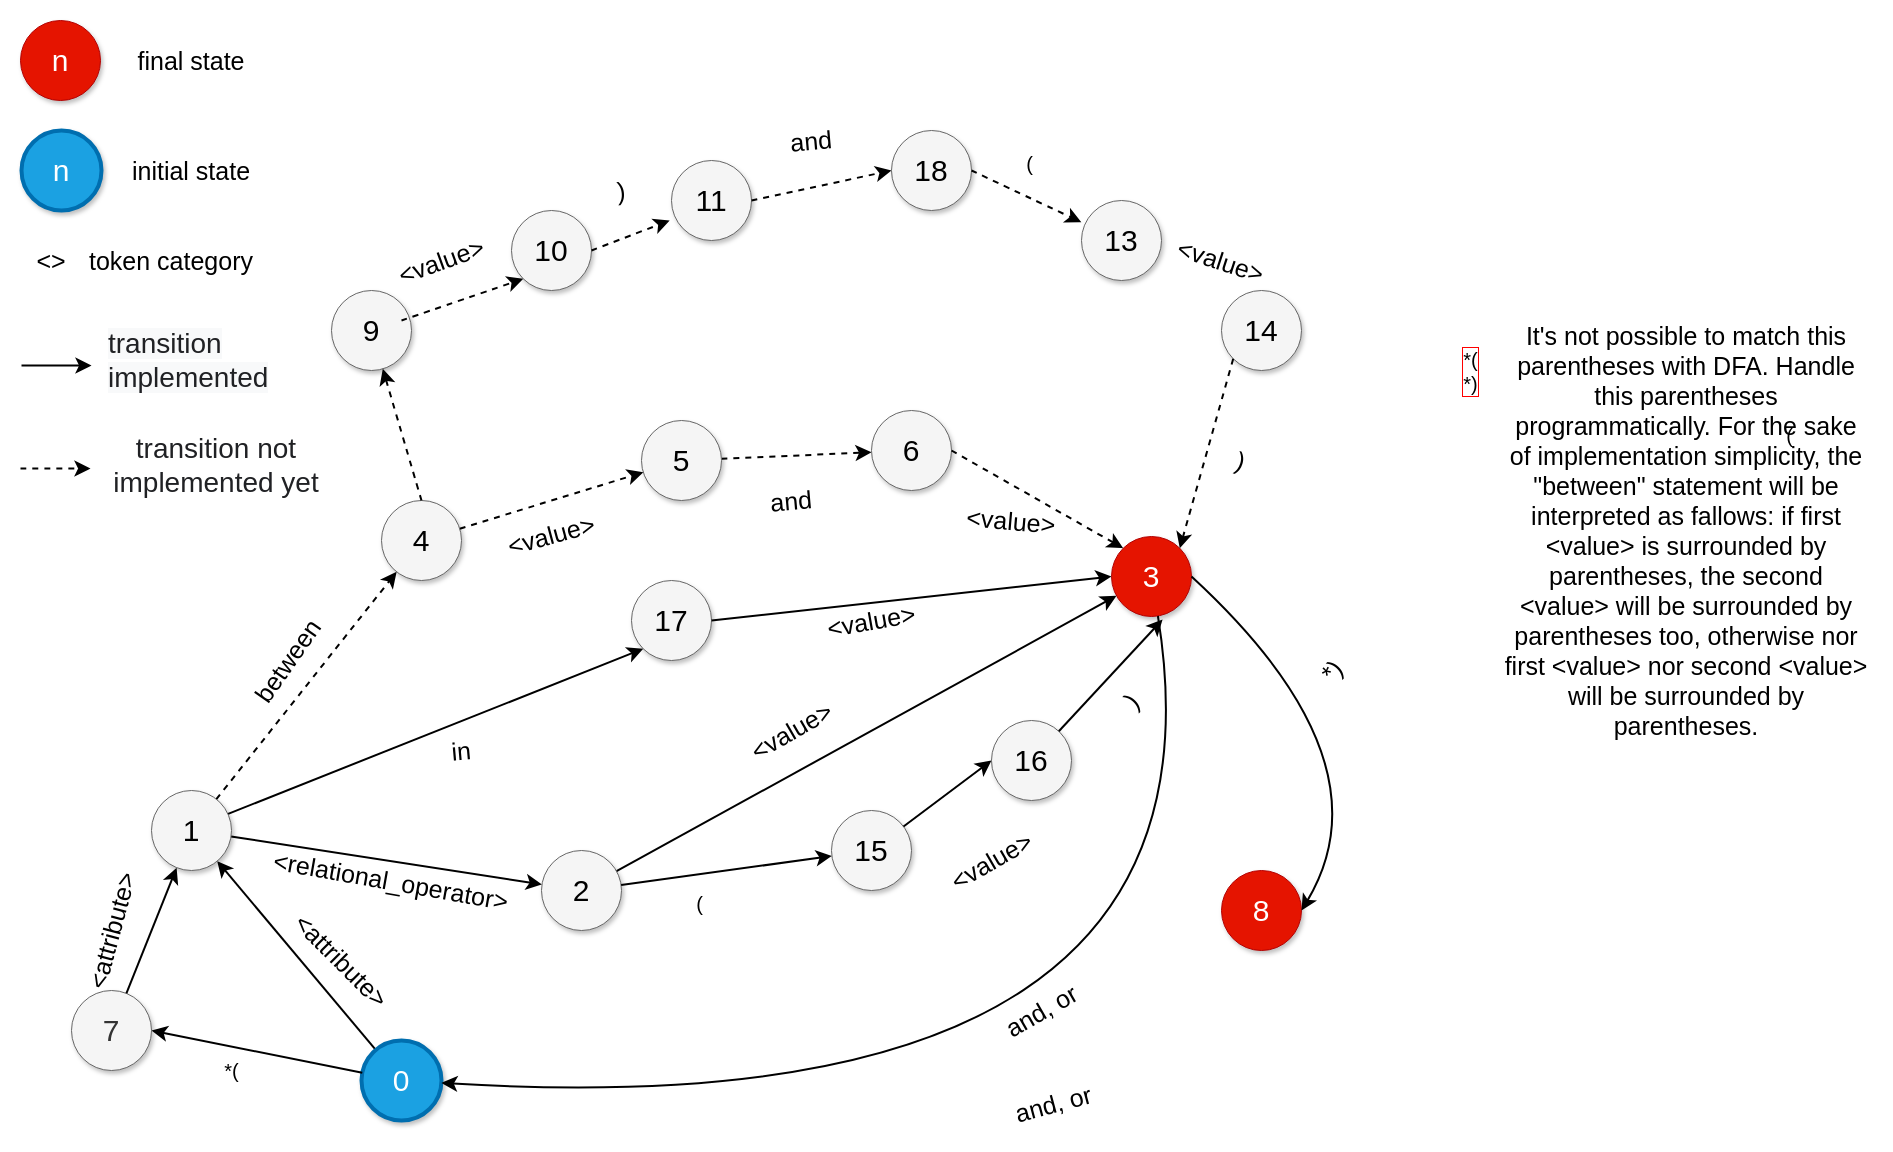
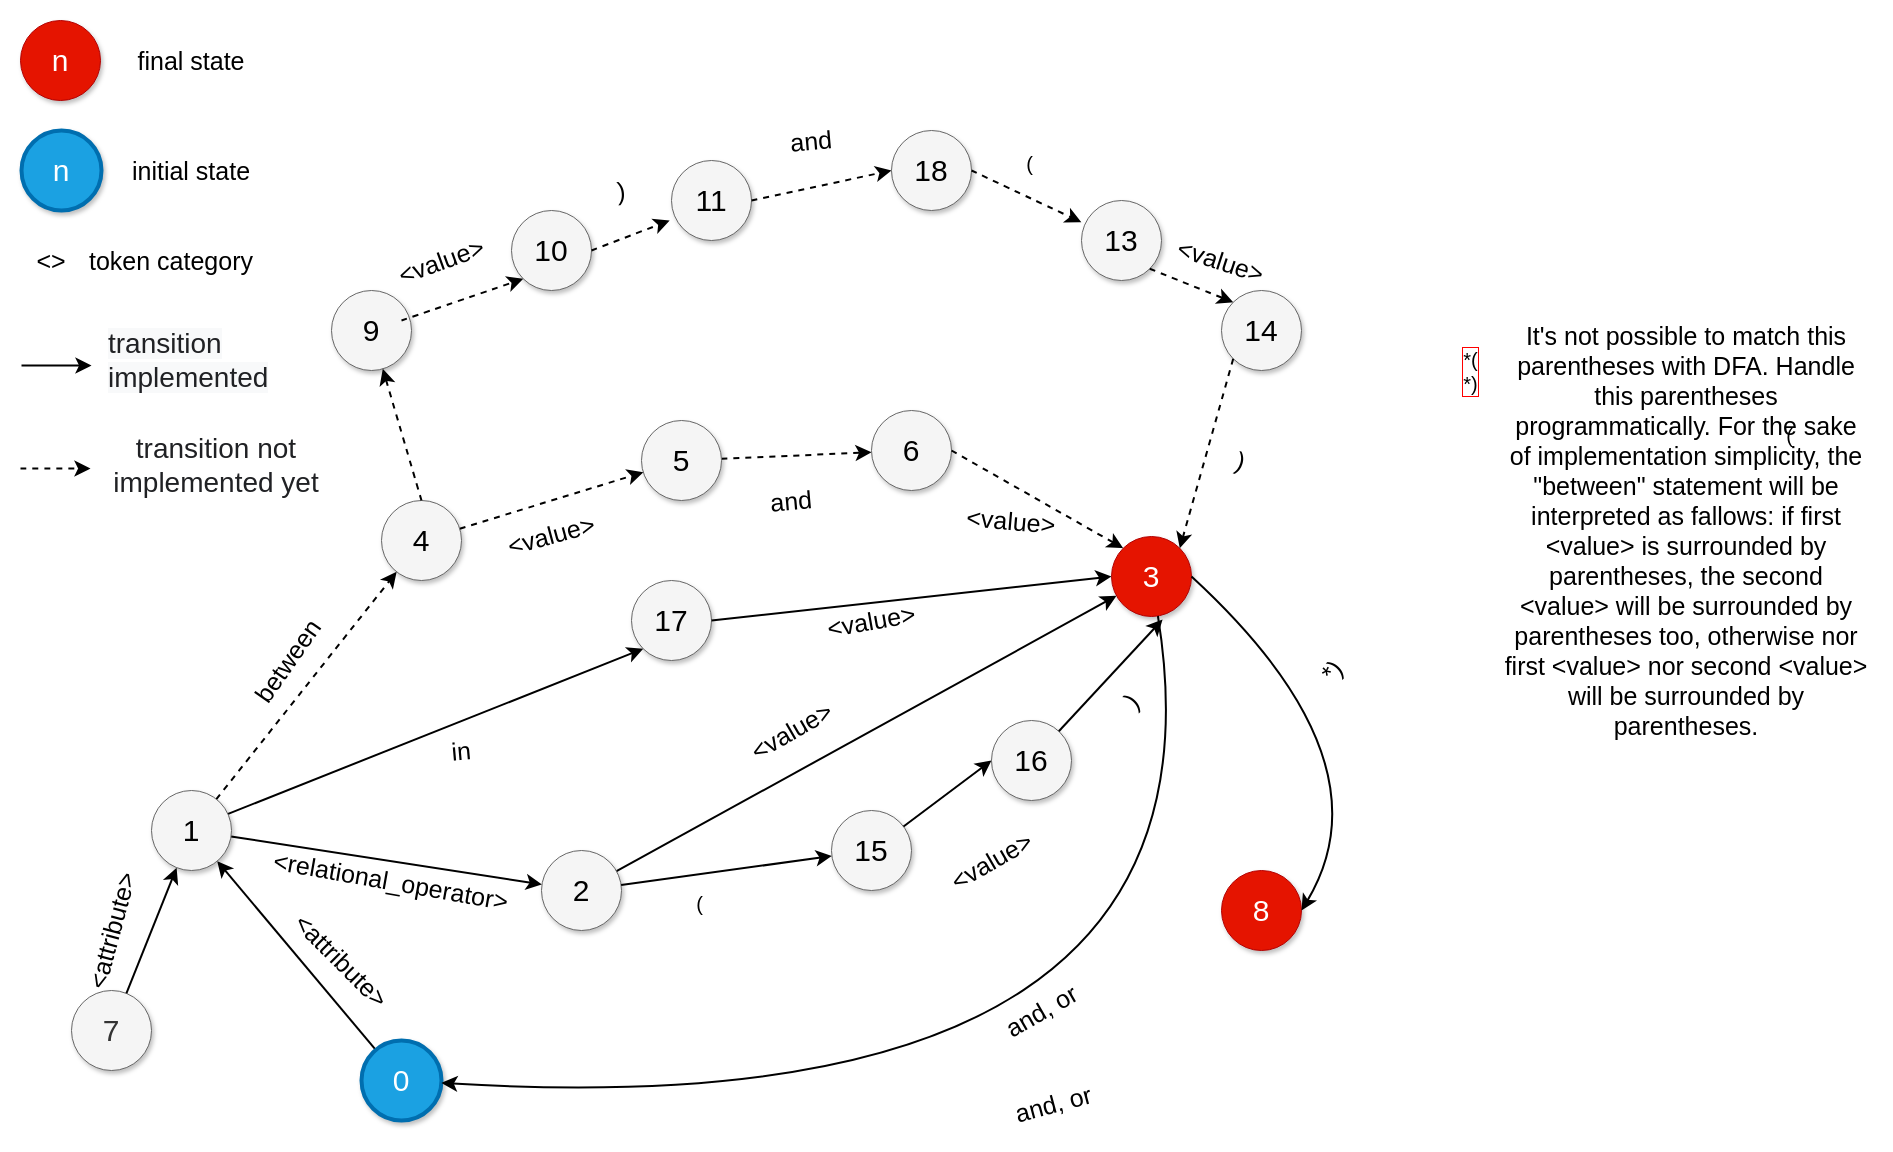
none -> (1187, 284)
(262, 1053) -> none
